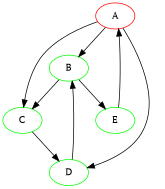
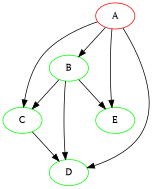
(120, 72) -> (110, 64)
(74, 124) -> (64, 117)
